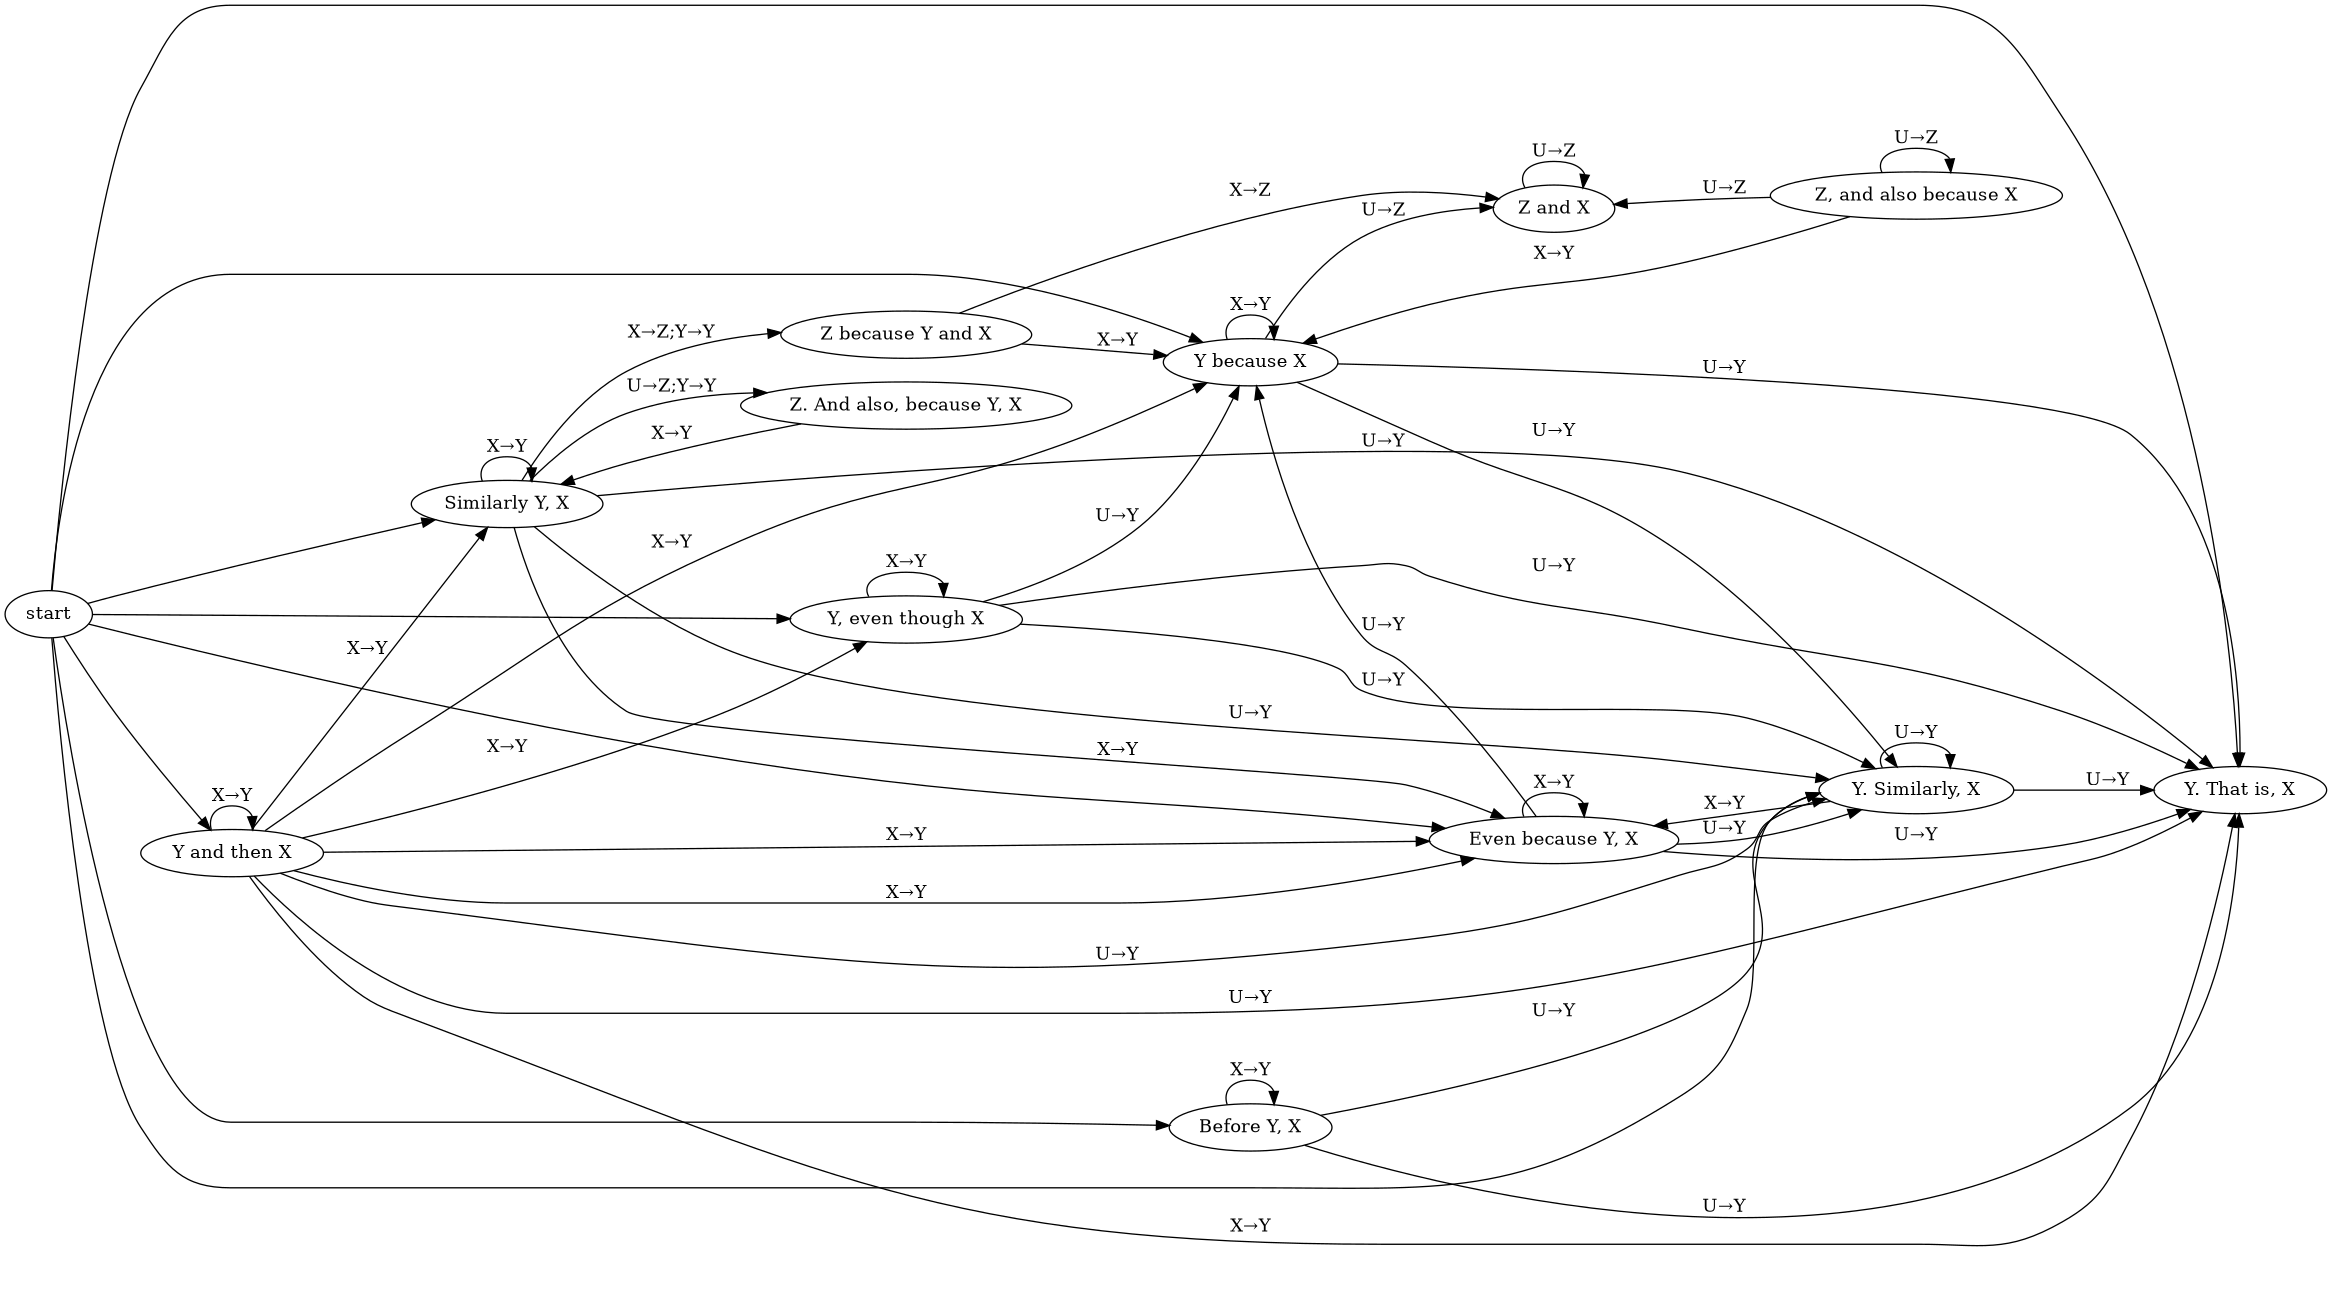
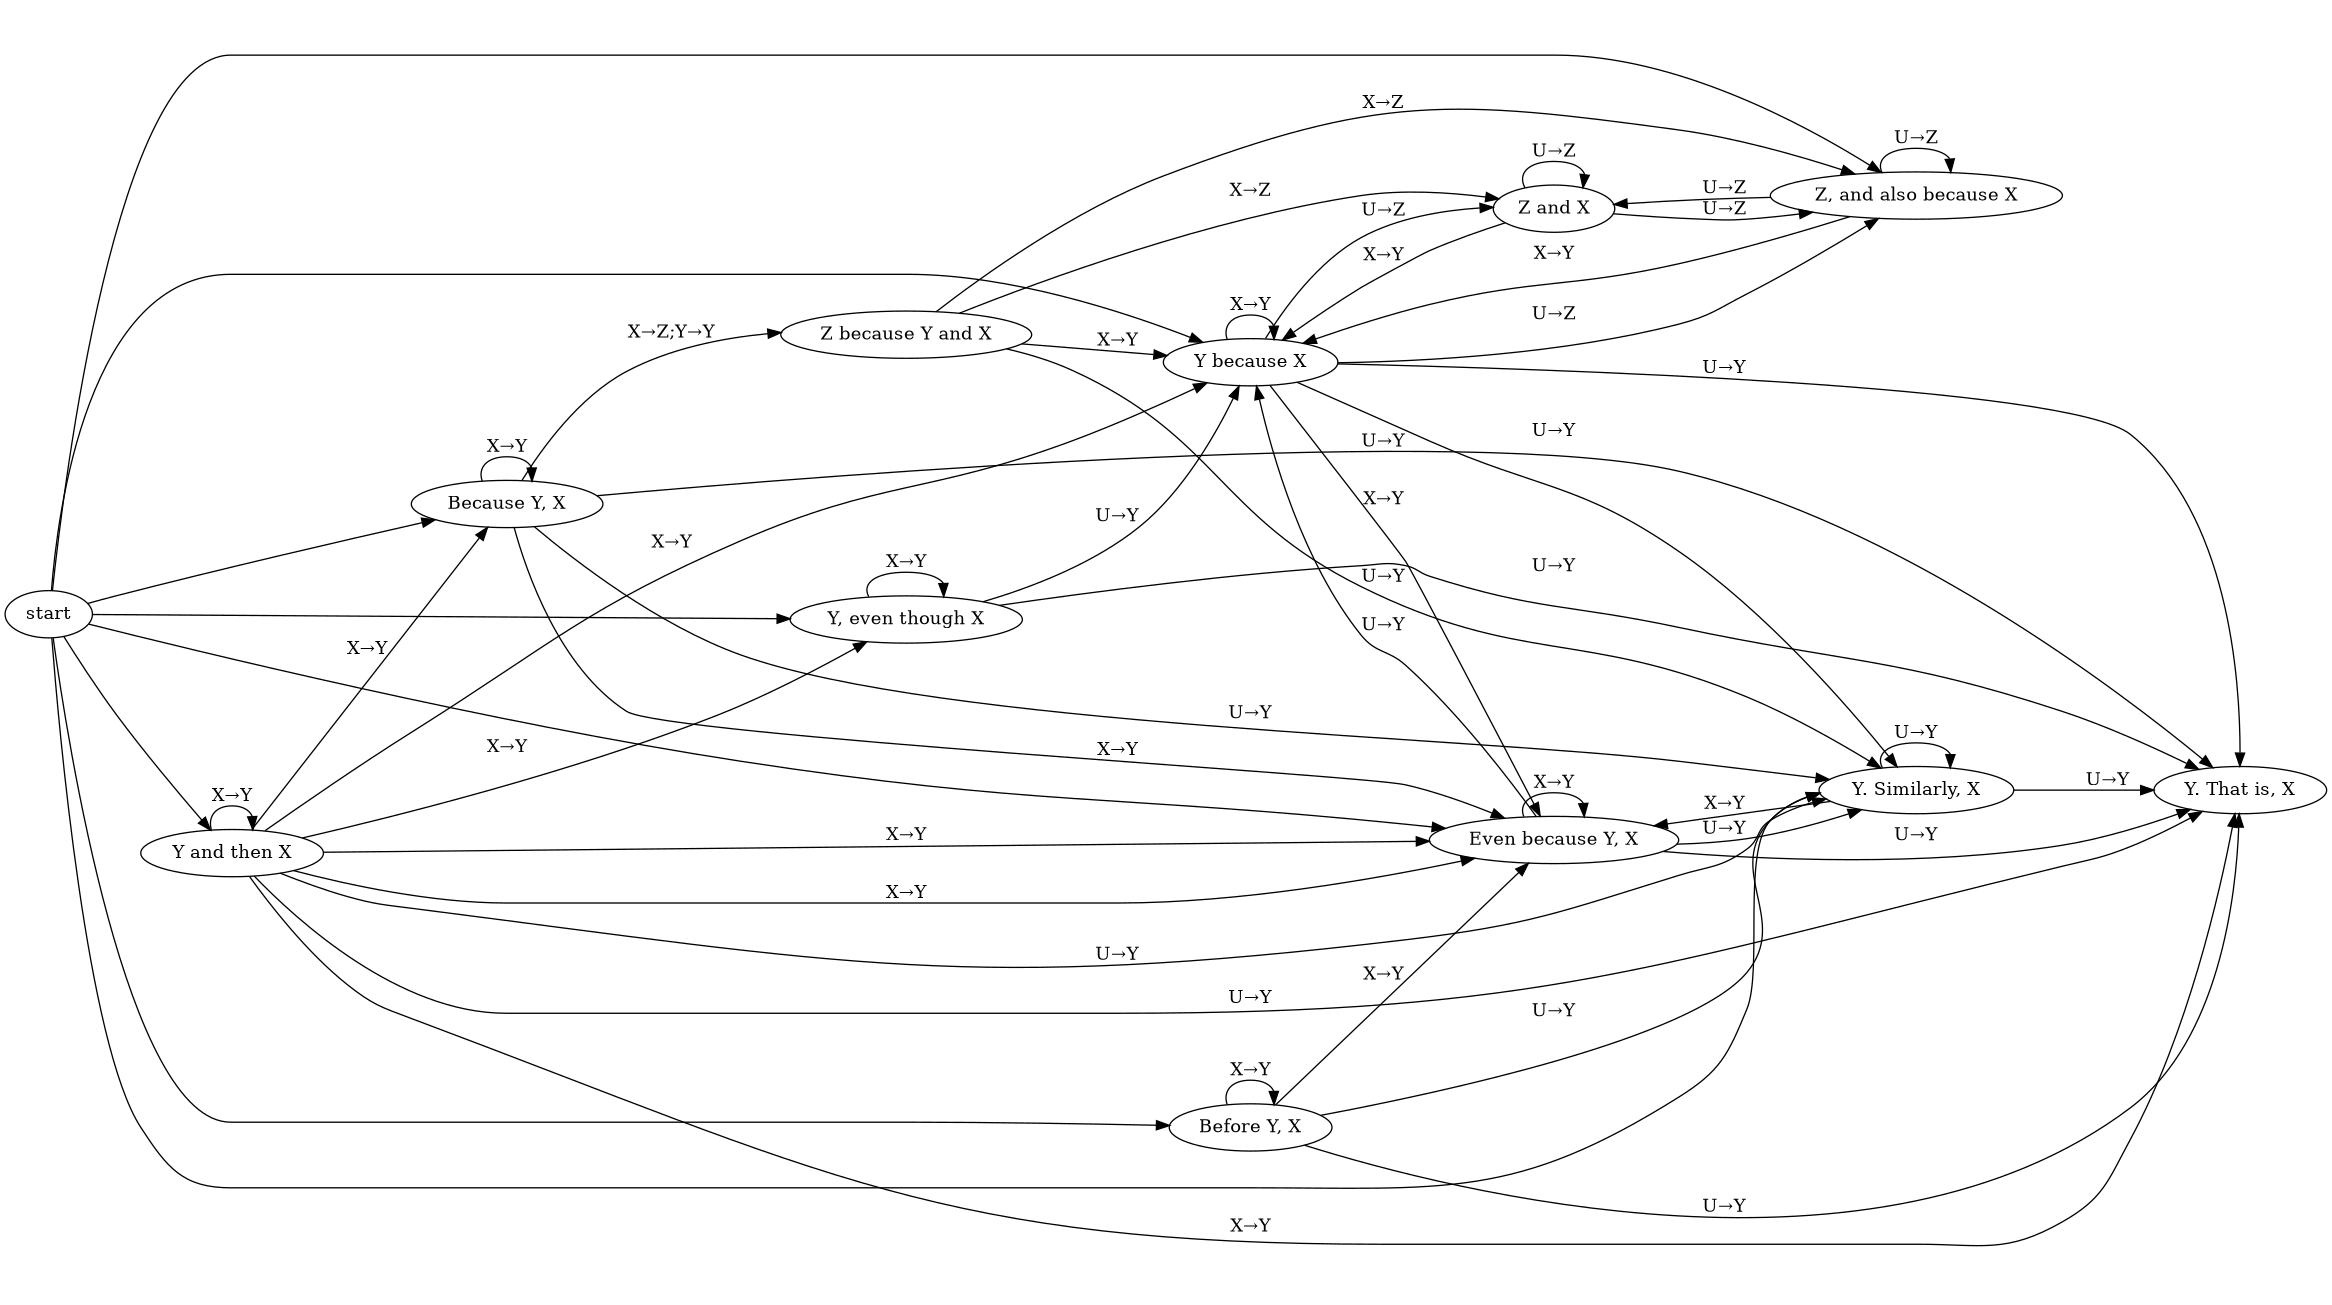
(1183, 5) -> (769, 55)
none -> (1369, 116)
none -> (1706, 219)
none -> (1395, 269)
none -> (1615, 338)
(906, 406) -> none
(507, 504) -> (507, 504)
none -> (1418, 584)
(1417, 703) -> (1411, 609)
none -> (1397, 989)
